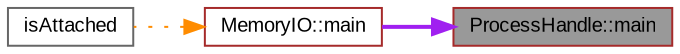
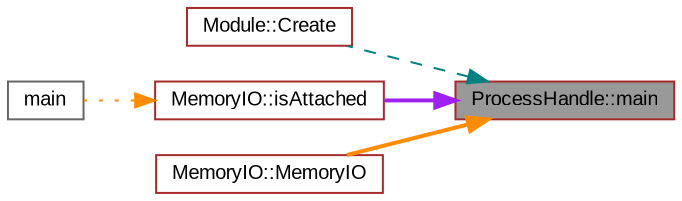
(71, 27) -> (46, 100)
none -> (269, 27)
(293, 27) -> (269, 100)
none -> (269, 174)
